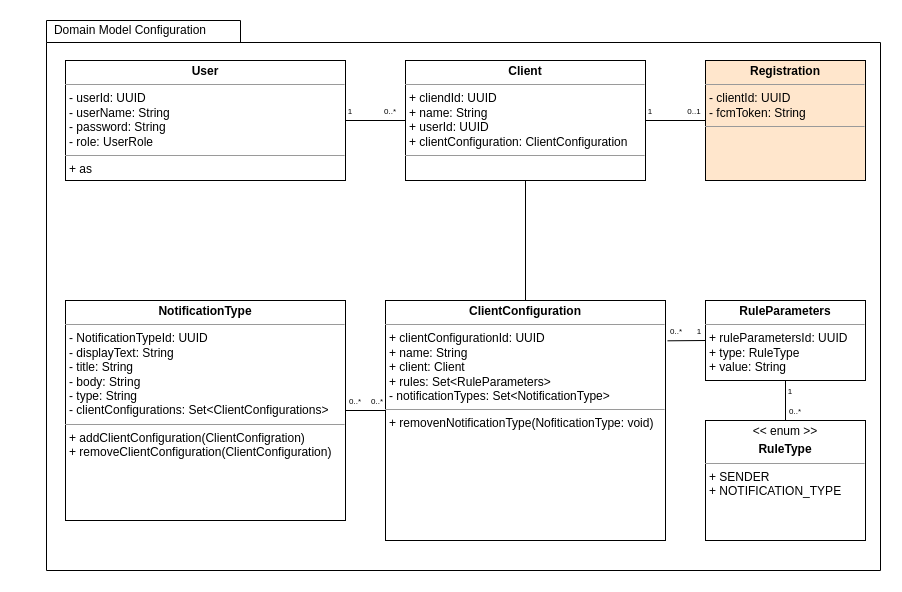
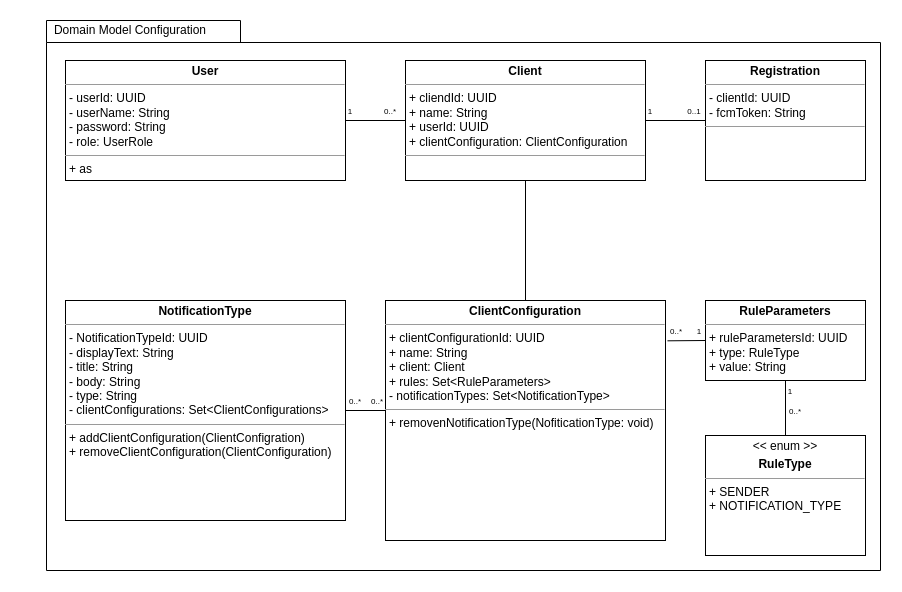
(786, 121) -> (786, 121)
(786, 481) -> (786, 496)
